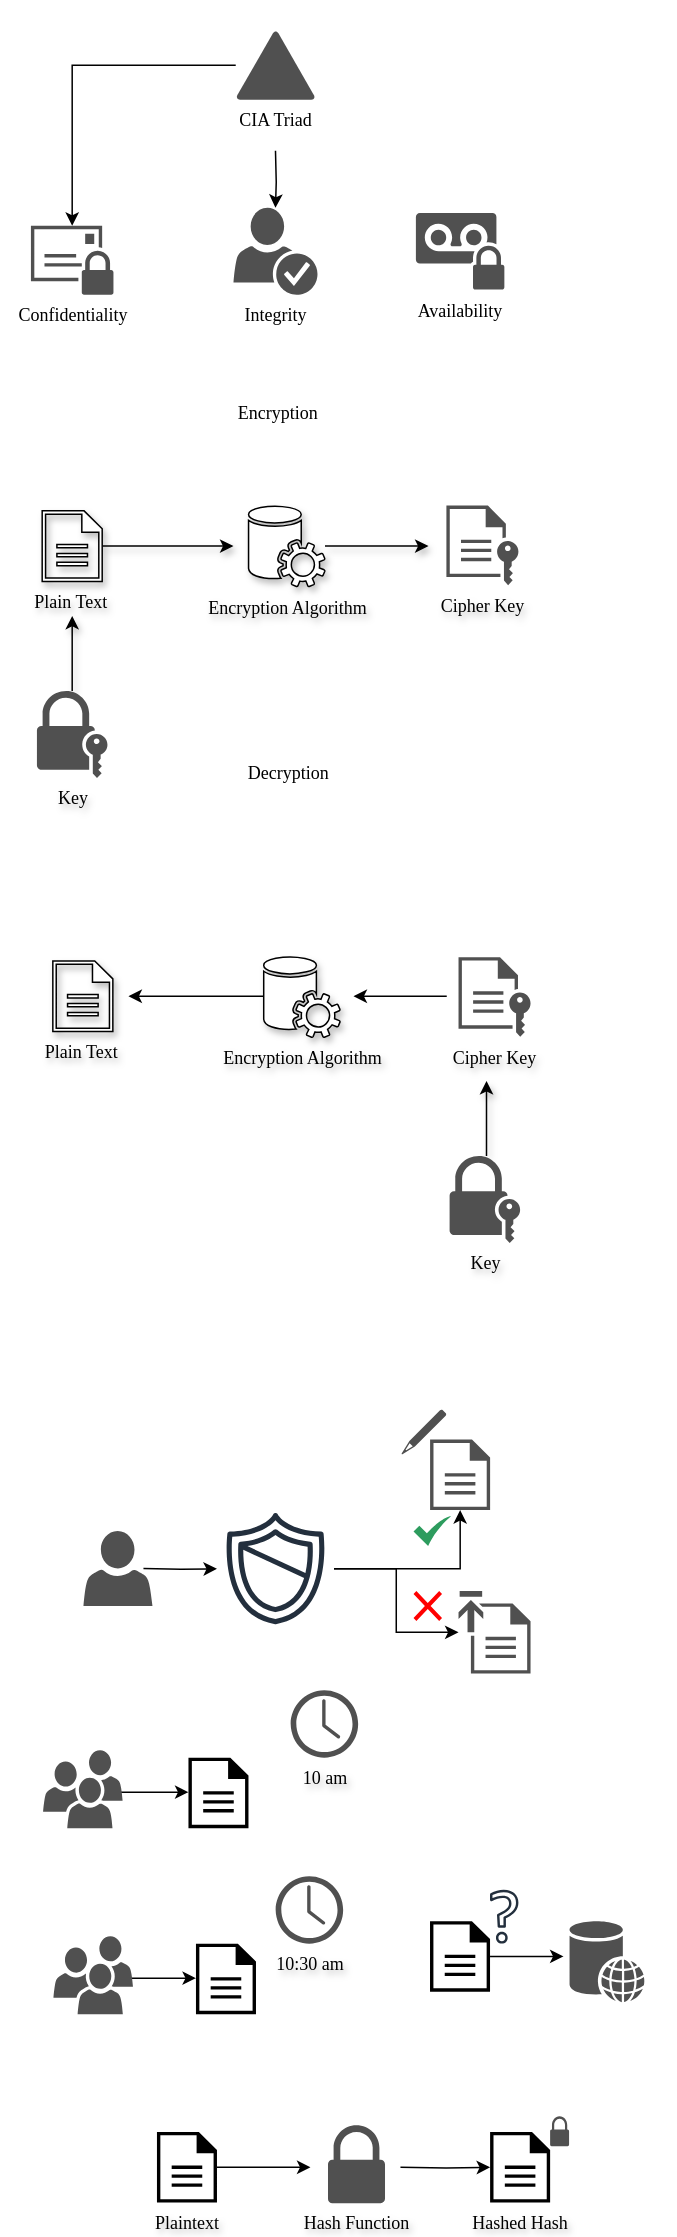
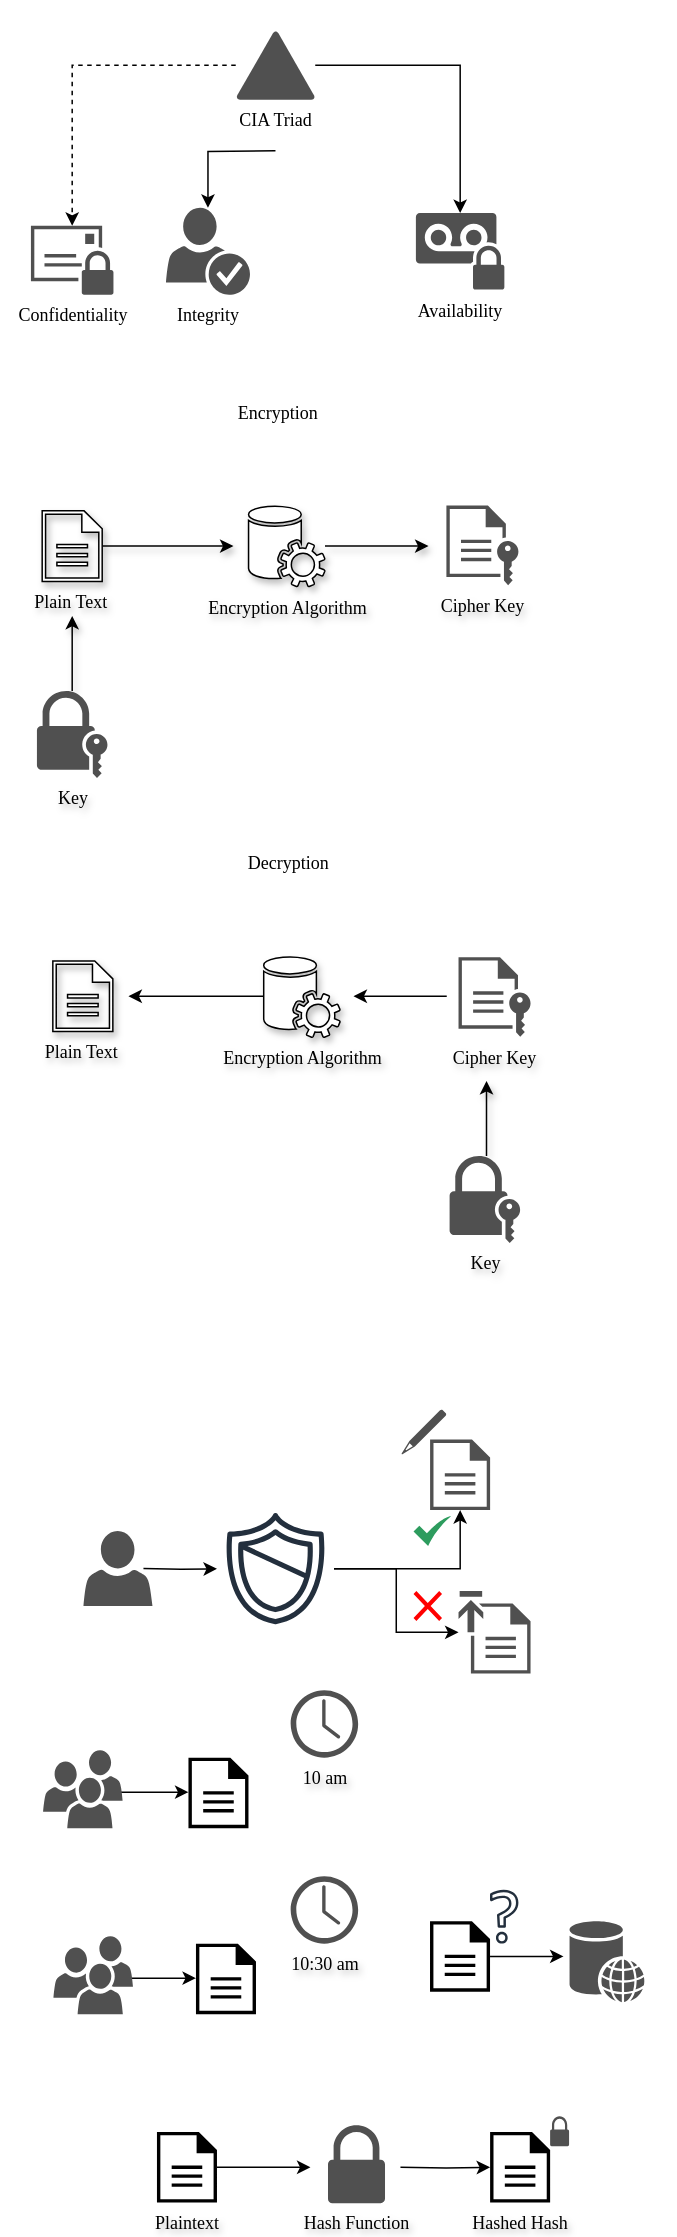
(77, 65) -> (77, 65)
none -> (457, 65)
(275, 251) -> (208, 251)
(289, 773) -> (289, 863)
(309, 1910) -> (324, 1910)
